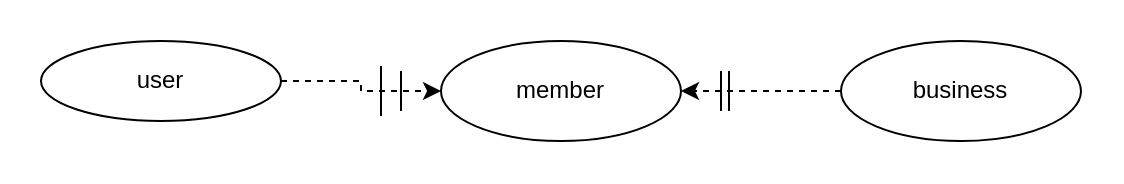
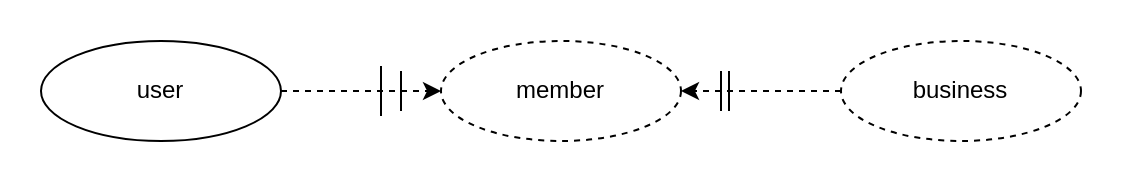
(161, 81) -> (161, 91)
(561, 91) -> (561, 91)
(961, 91) -> (961, 91)
